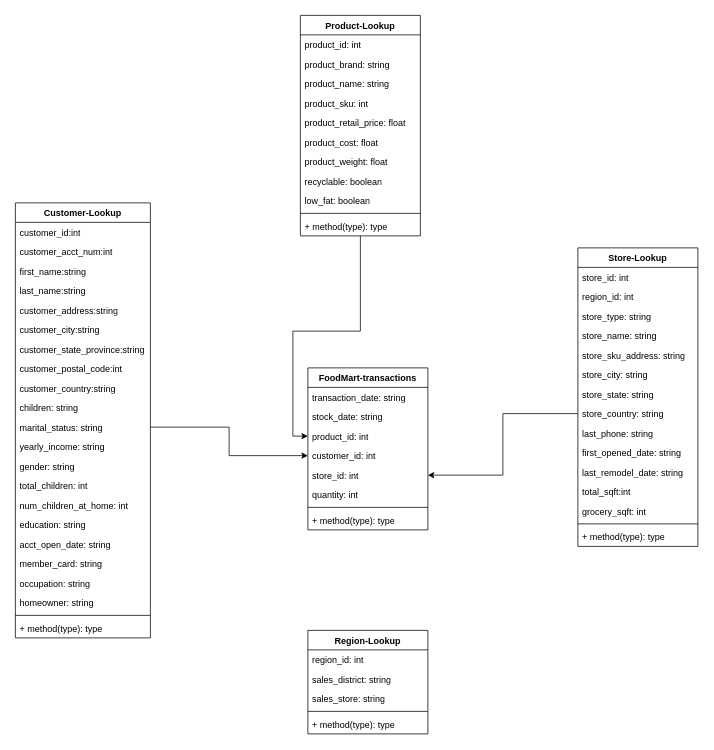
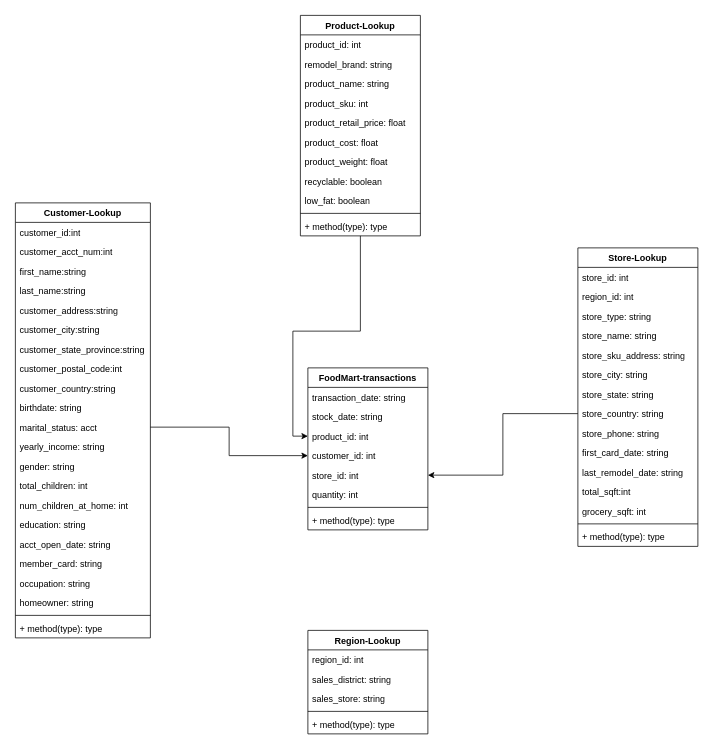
(354, 65) -> (353, 65)
(56, 409) -> (59, 409)
(69, 428) -> (66, 428)
(624, 434) -> (628, 434)
(639, 459) -> (636, 454)
